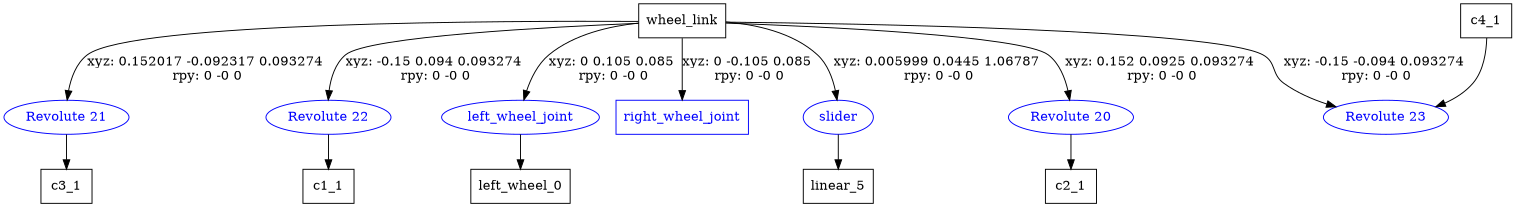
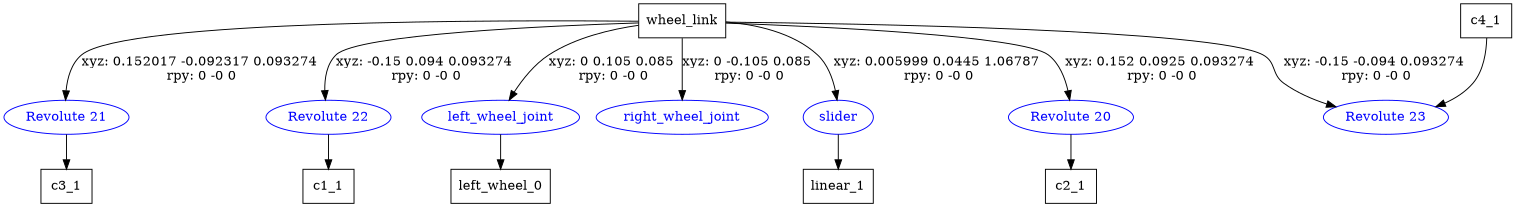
(682, 117) -> (682, 117)
(838, 186) -> (838, 186)
